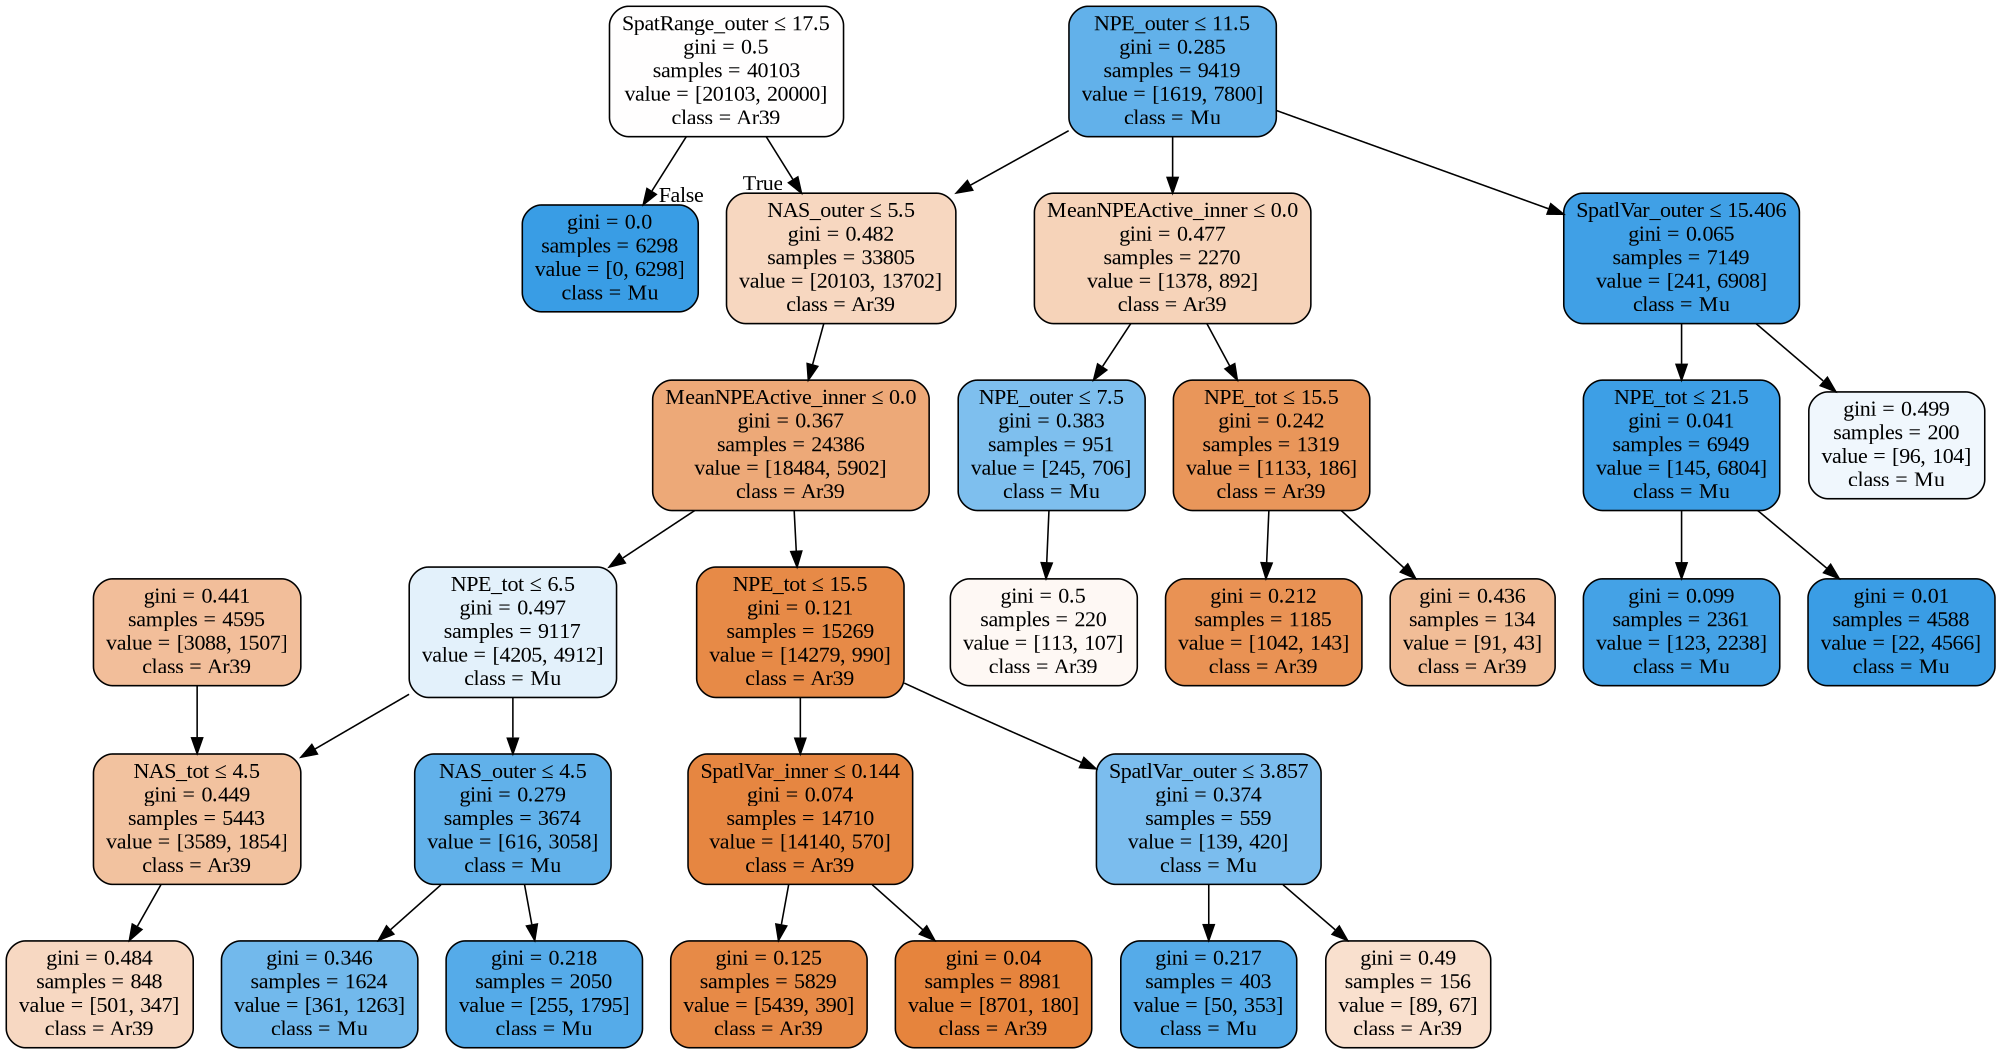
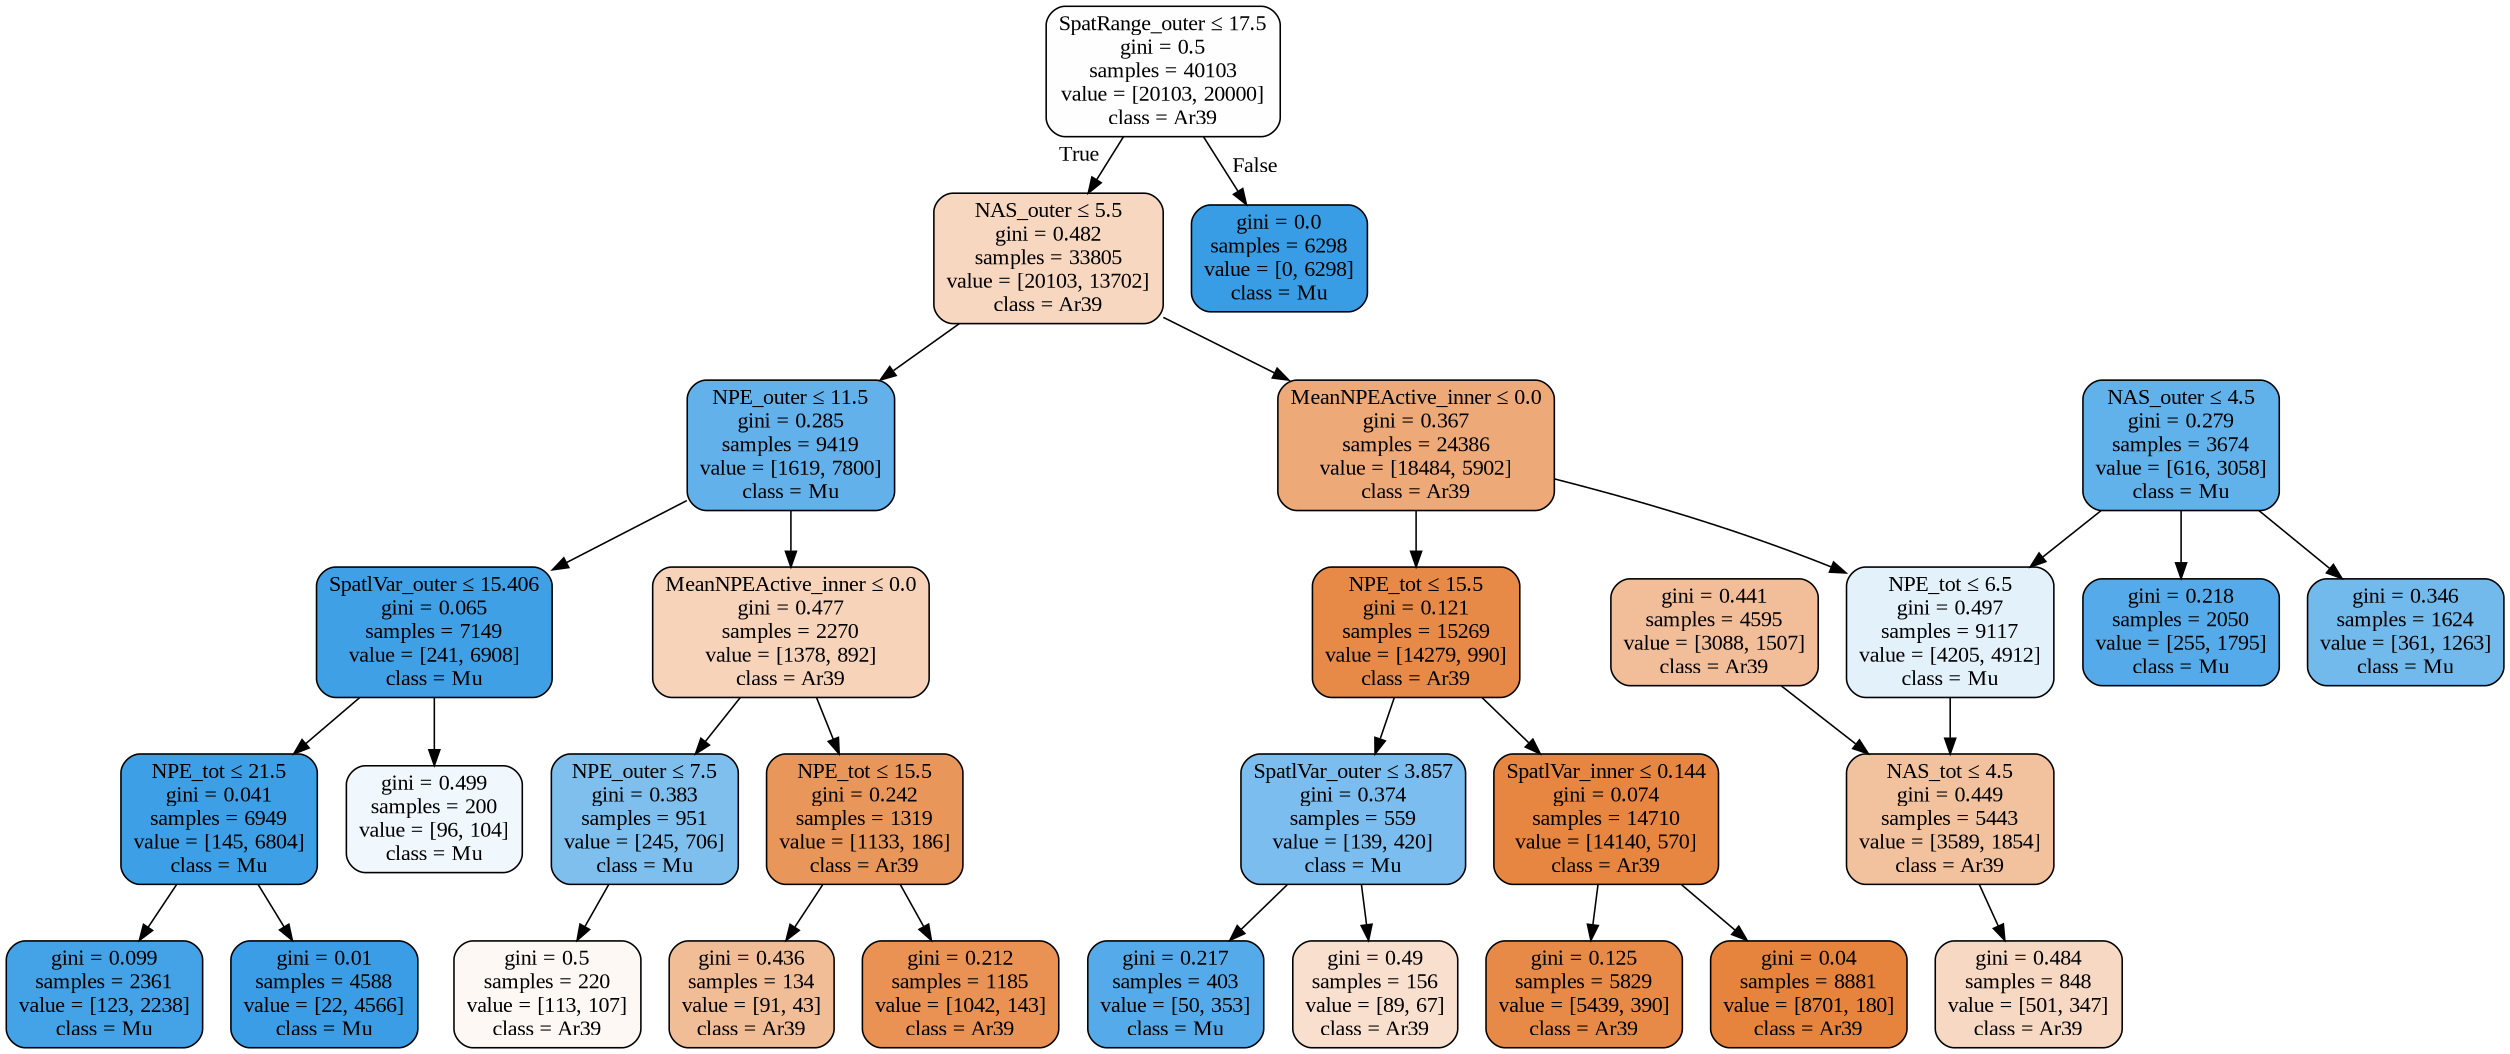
(1019, 158) -> (926, 347)
(513, 718) -> (2072, 534)
(994, 982) -> (1809, 982)
